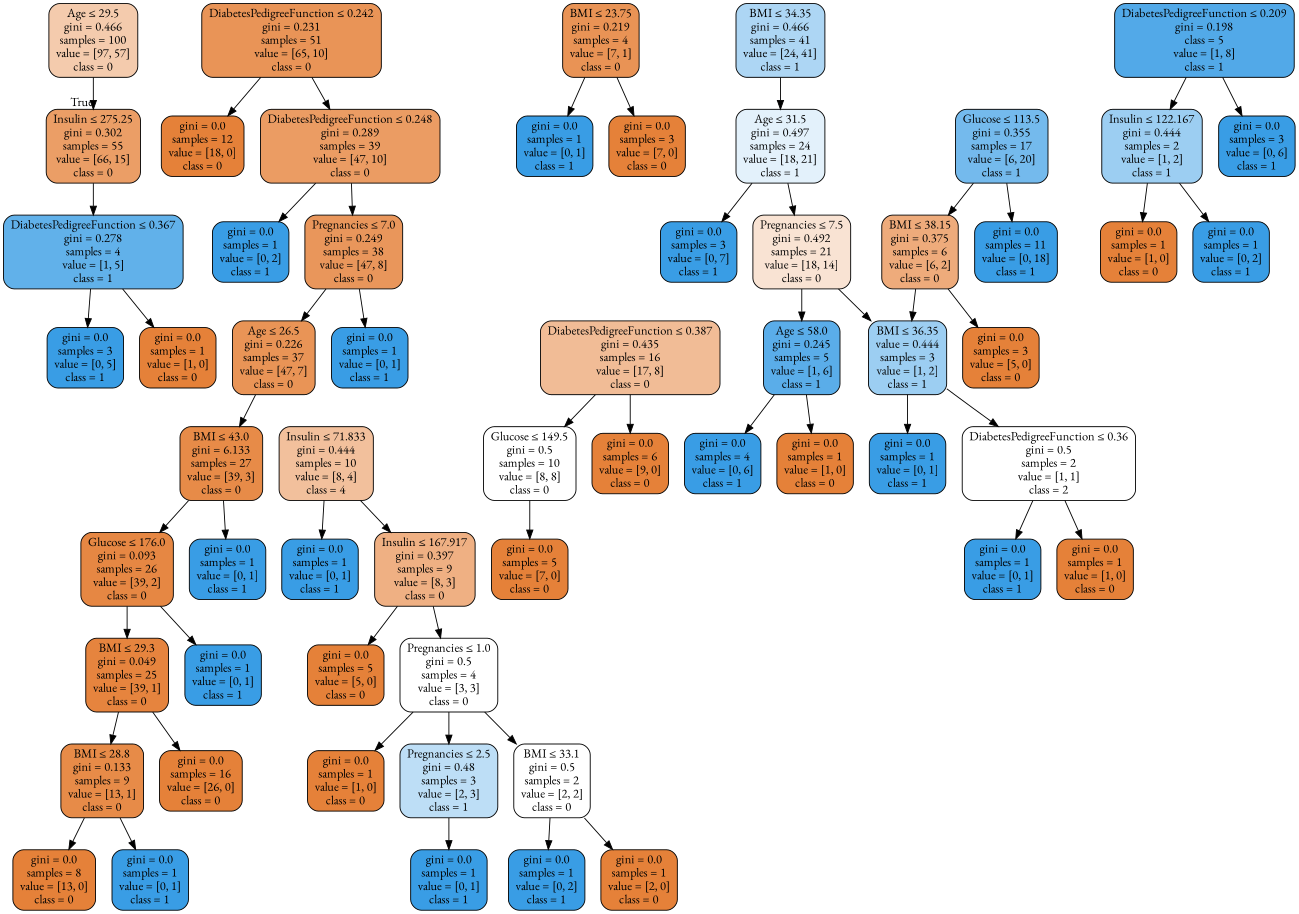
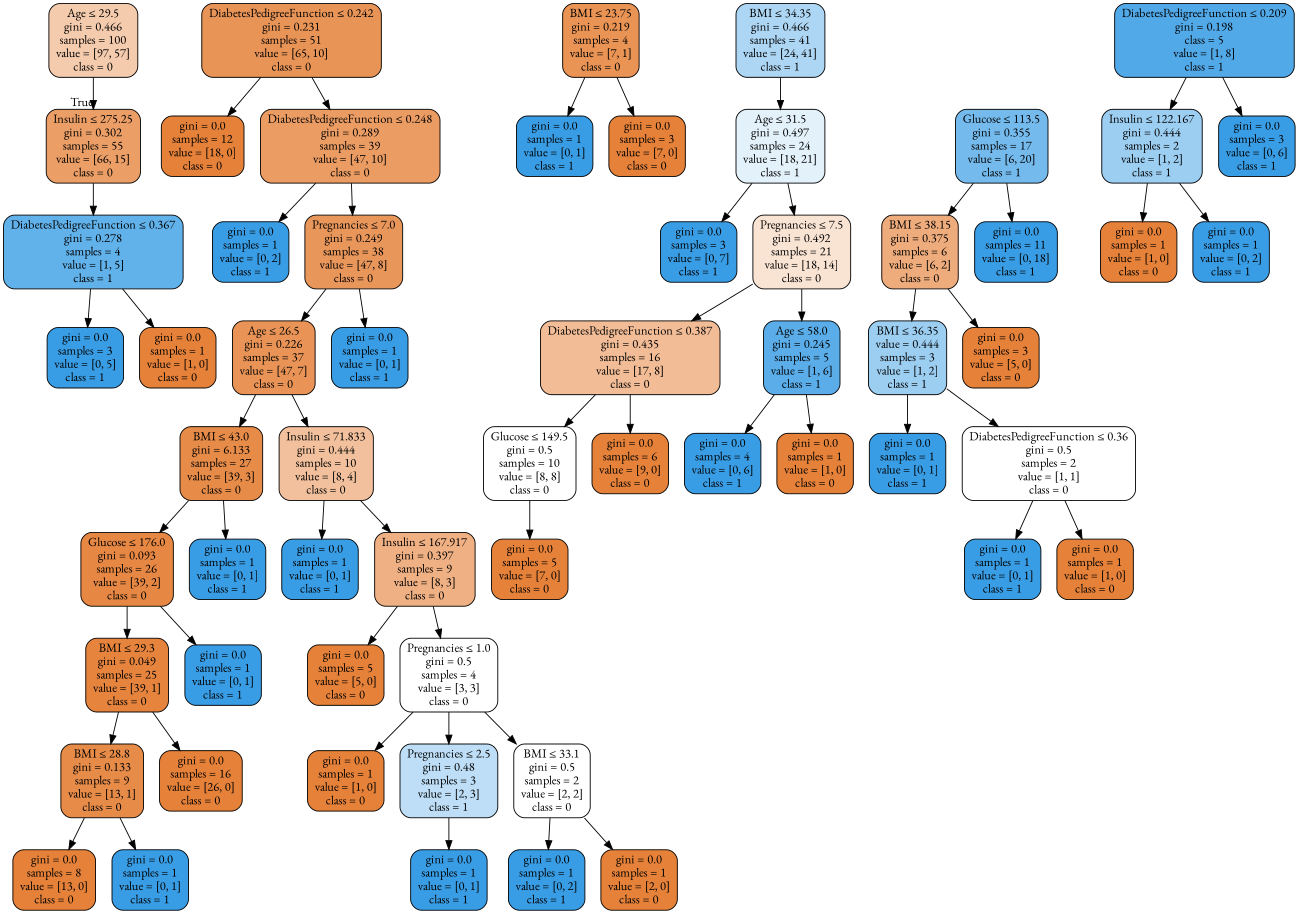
(851, 302) -> (726, 300)
none -> (298, 407)
(326, 490) -> (326, 490)
(1049, 490) -> (1049, 490)
